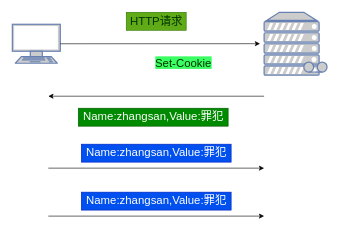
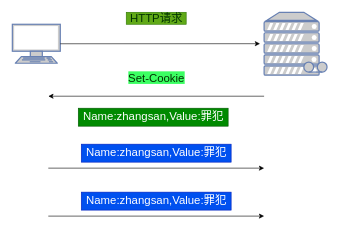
(156, 21) -> (156, 18)
(183, 63) -> (156, 78)
